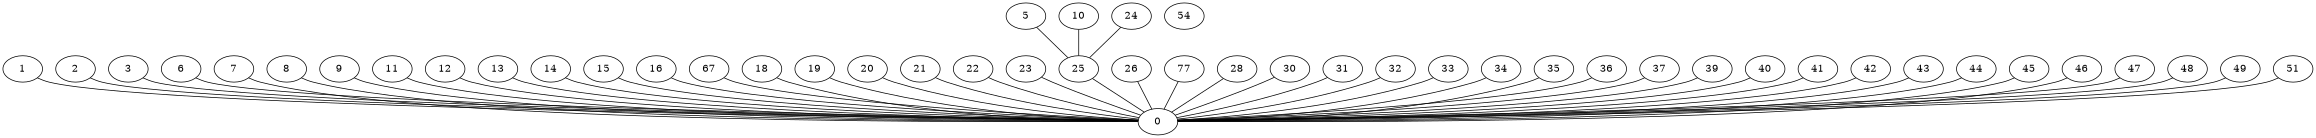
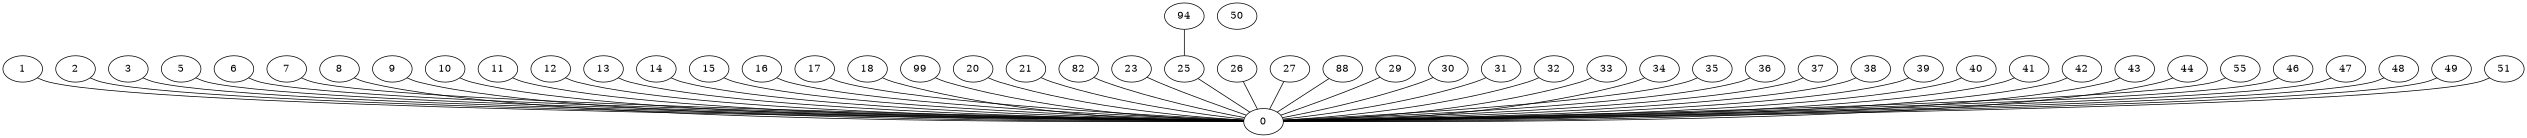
(1132, 16) -> (1184, 16)
(1184, 16) -> (1237, 16)
(1052, 42) -> (719, 110)
(1079, 43) -> (851, 115)
(709, 69) -> (815, 69)
(815, 69) -> (920, 69)
(973, 69) -> (1079, 69)
(1184, 69) -> (1290, 69)
(1237, 69) -> (1343, 69)
none -> (1396, 69)
none -> (1871, 69)
(2029, 69) -> (2240, 69)
